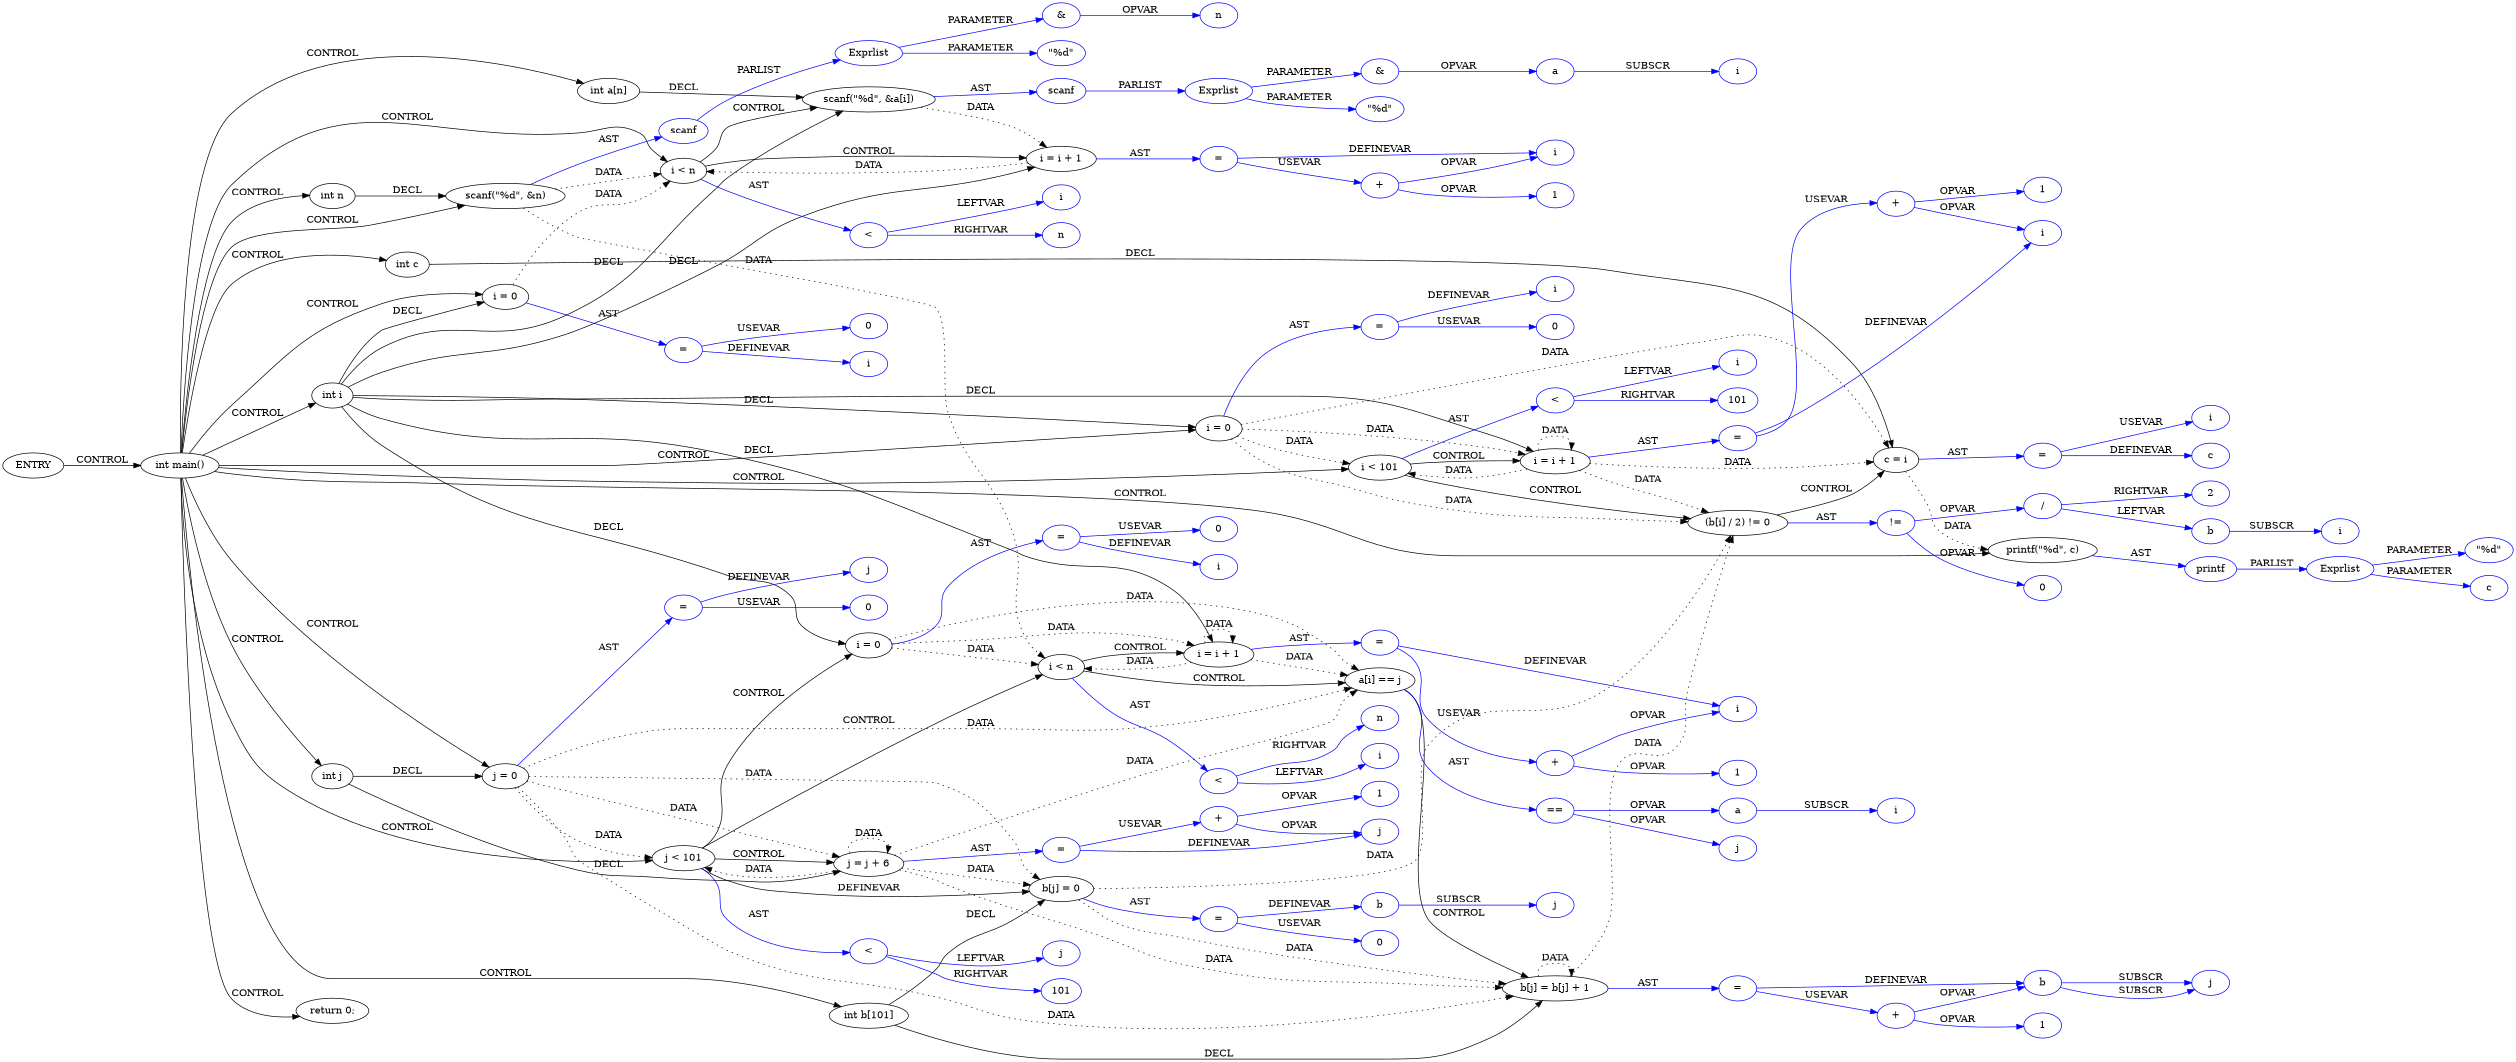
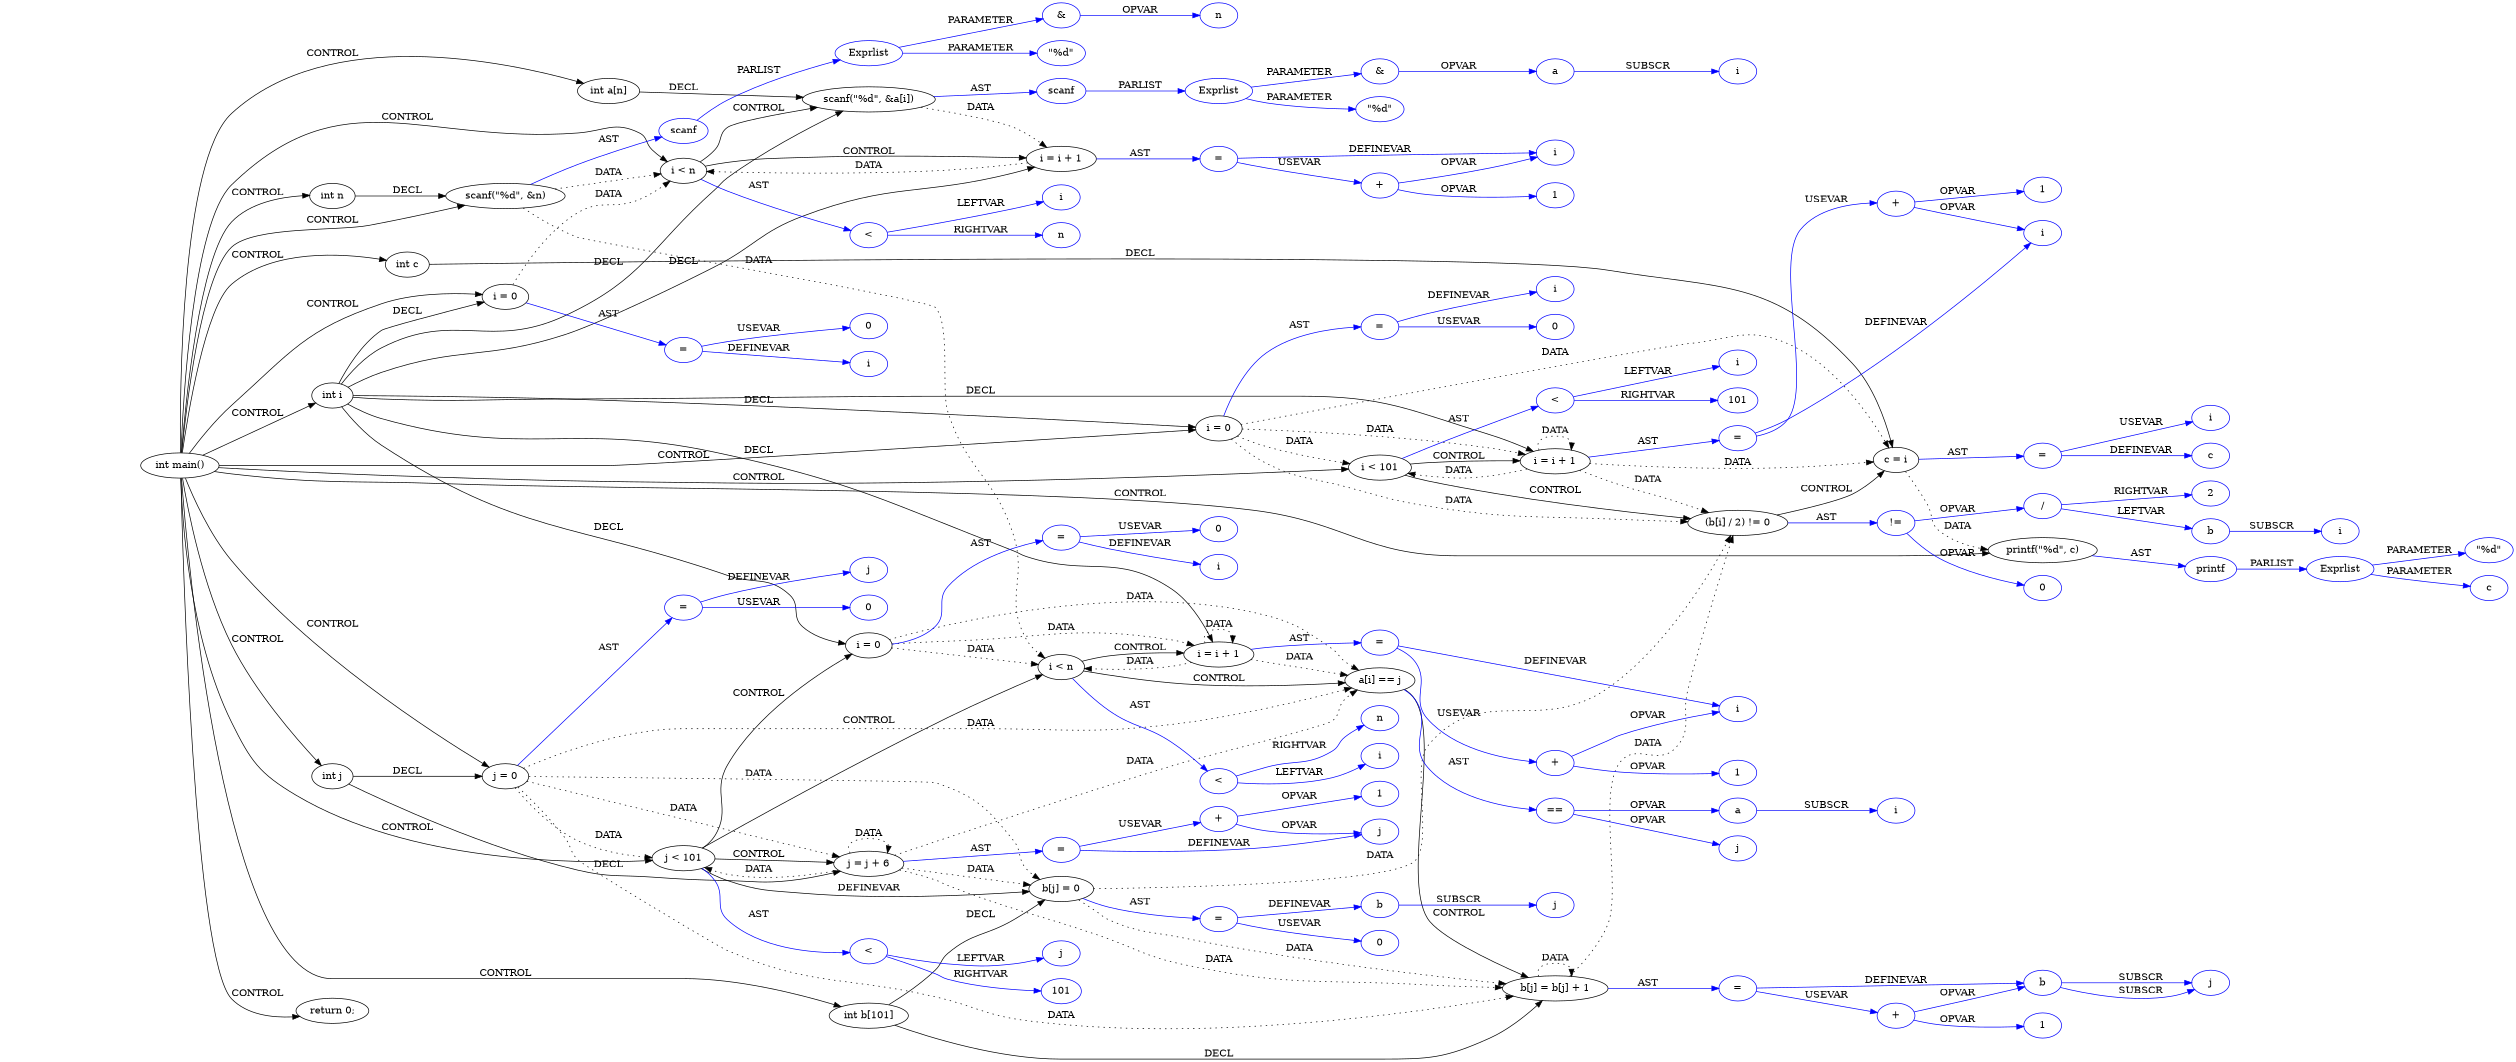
(33, 465) -> none
